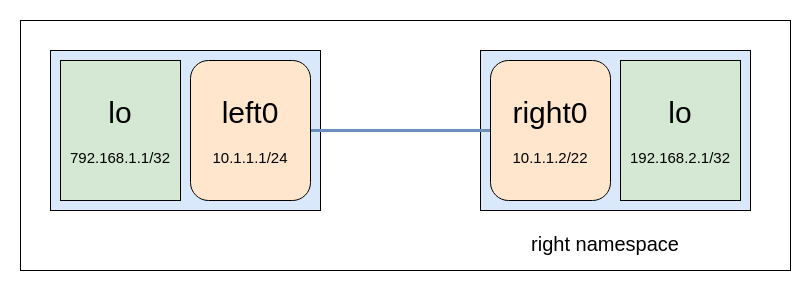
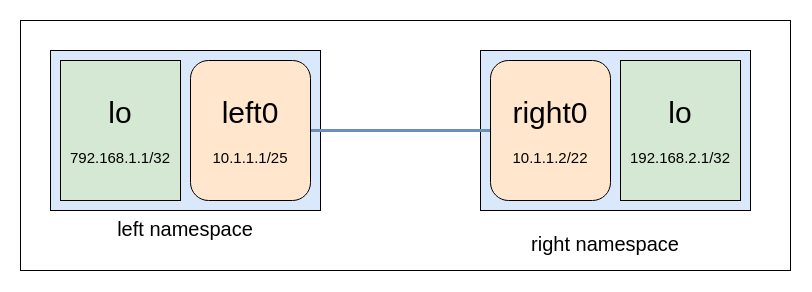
(251, 131) -> (251, 131)
none -> (186, 226)
